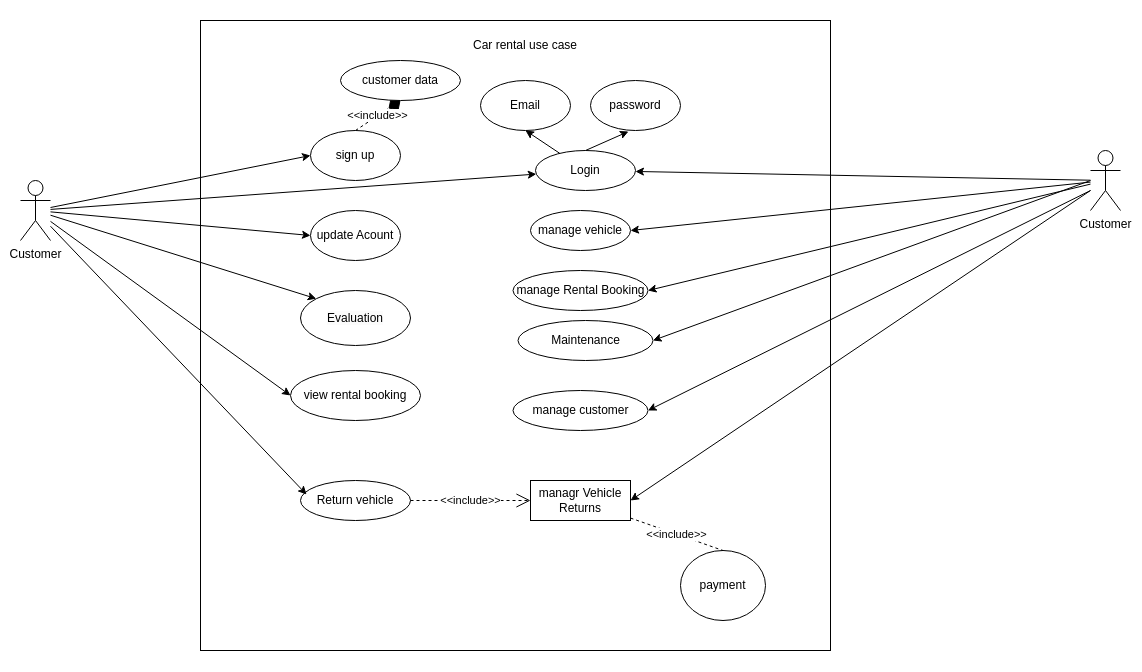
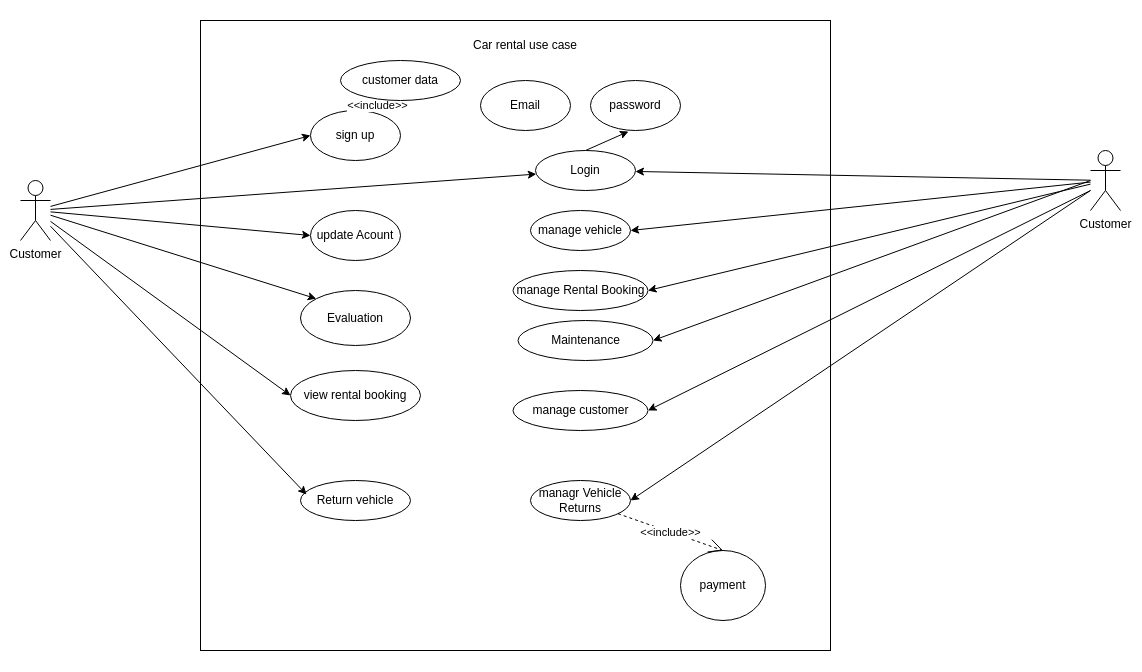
(545, 144) -> none
(356, 156) -> (356, 136)
(469, 501) -> none
(581, 501) -> (581, 501)
(676, 534) -> (669, 532)
